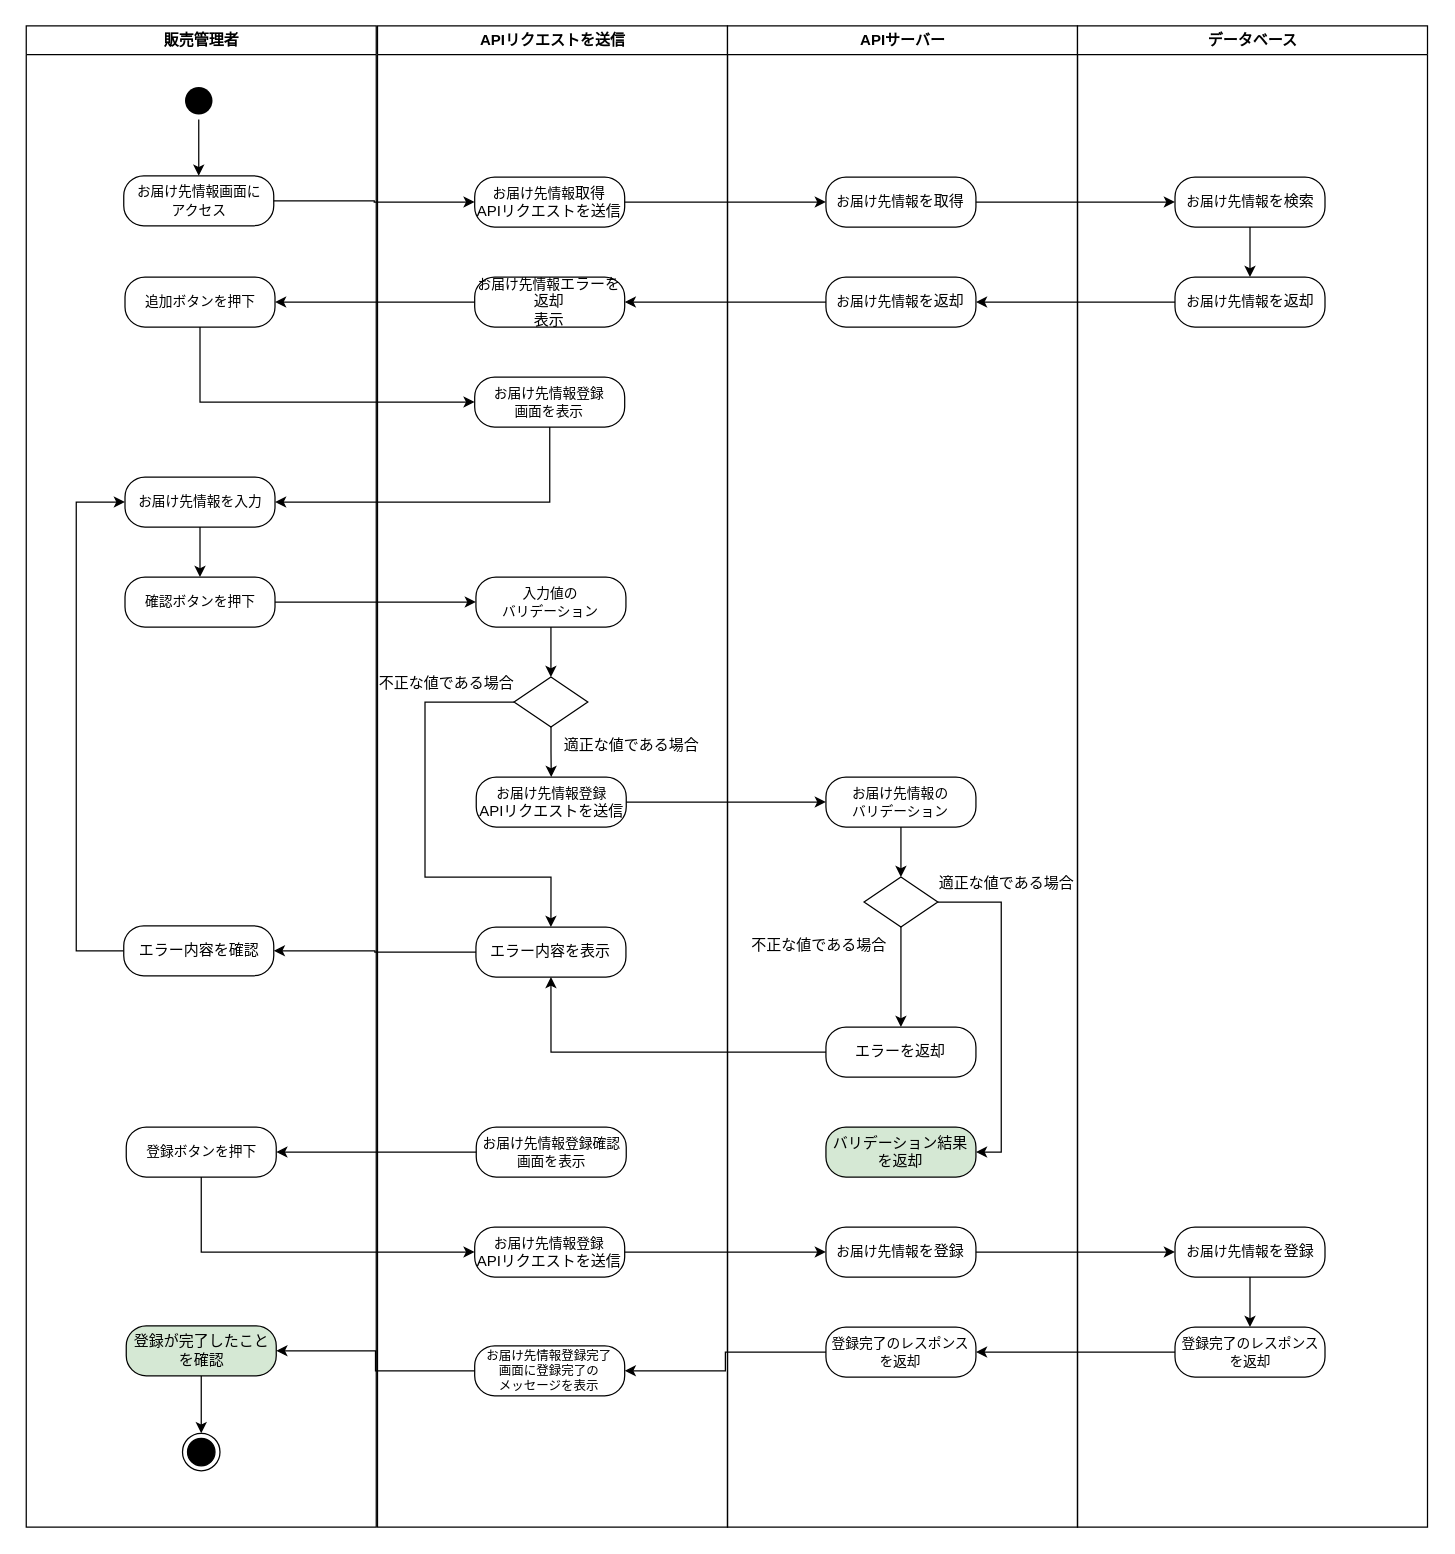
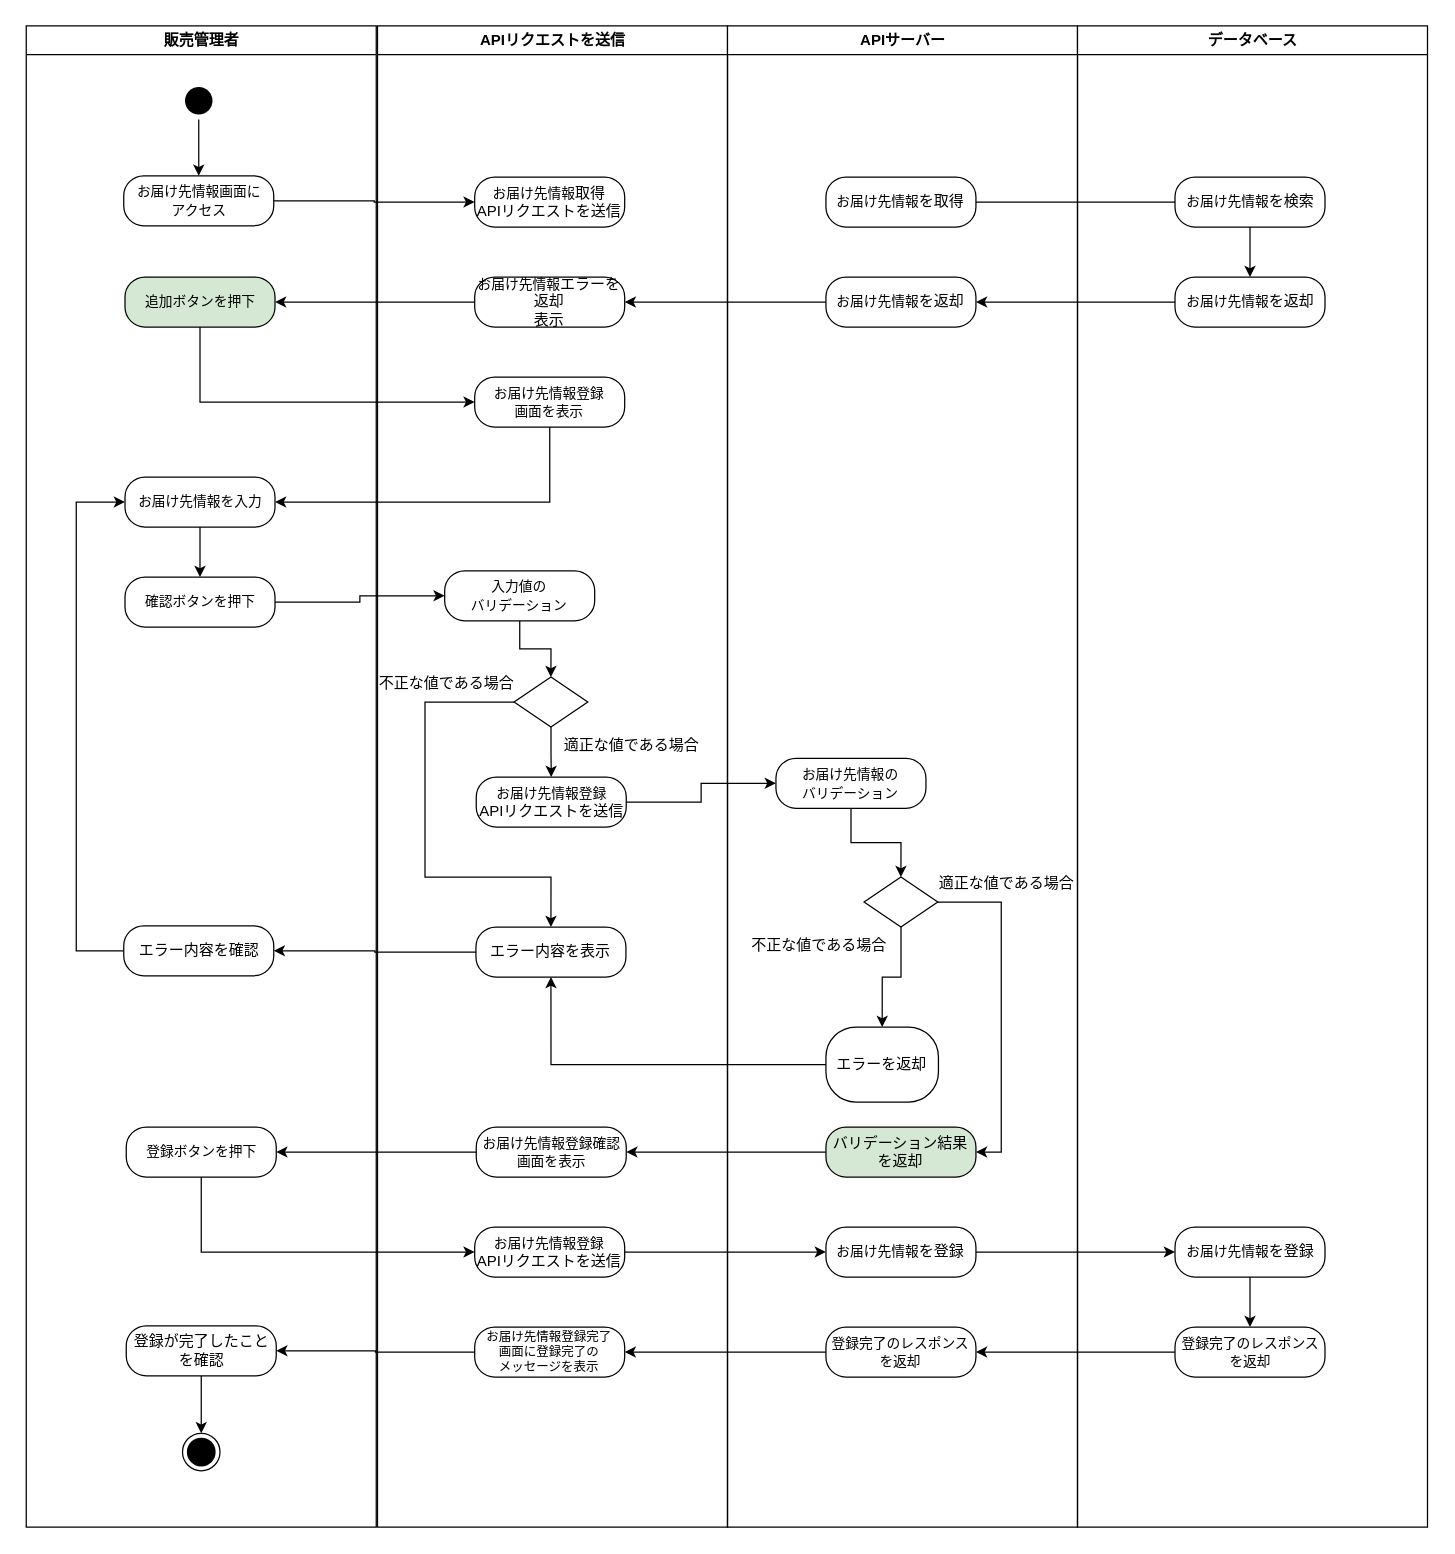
(721, 202) -> none
(1165, 202) -> (1168, 202)
(200, 302) -> (200, 302)
(551, 602) -> (520, 596)
(901, 802) -> (851, 783)
(901, 1052) -> (882, 1064)
none -> (731, 1152)
(201, 1351) -> (201, 1351)
(550, 1371) -> (550, 1352)
